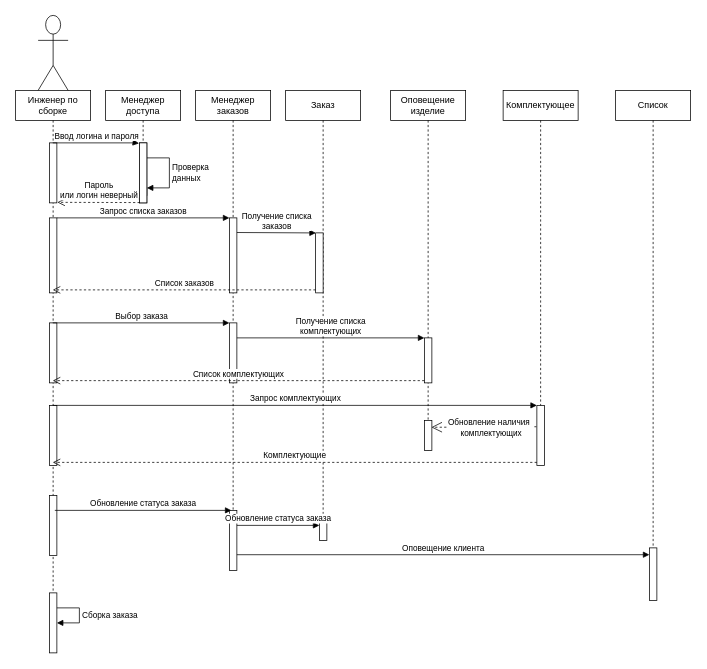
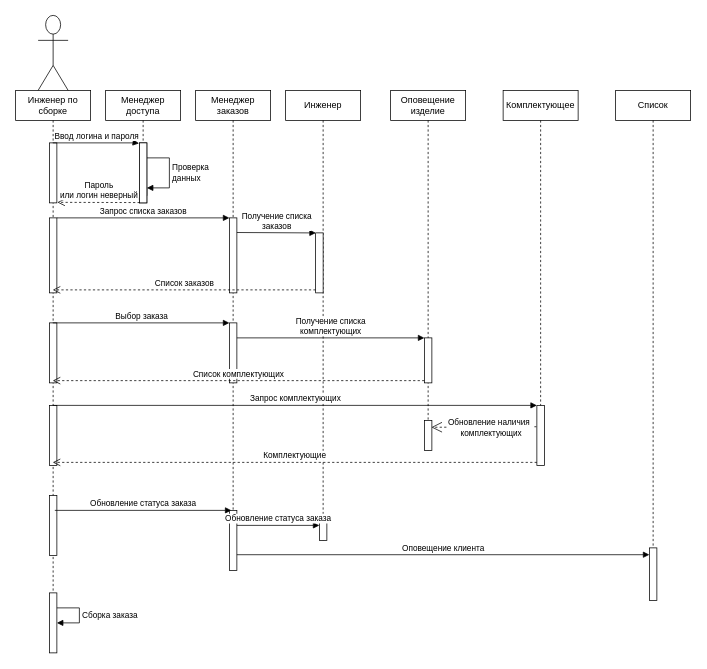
(323, 105) -> (323, 105)
